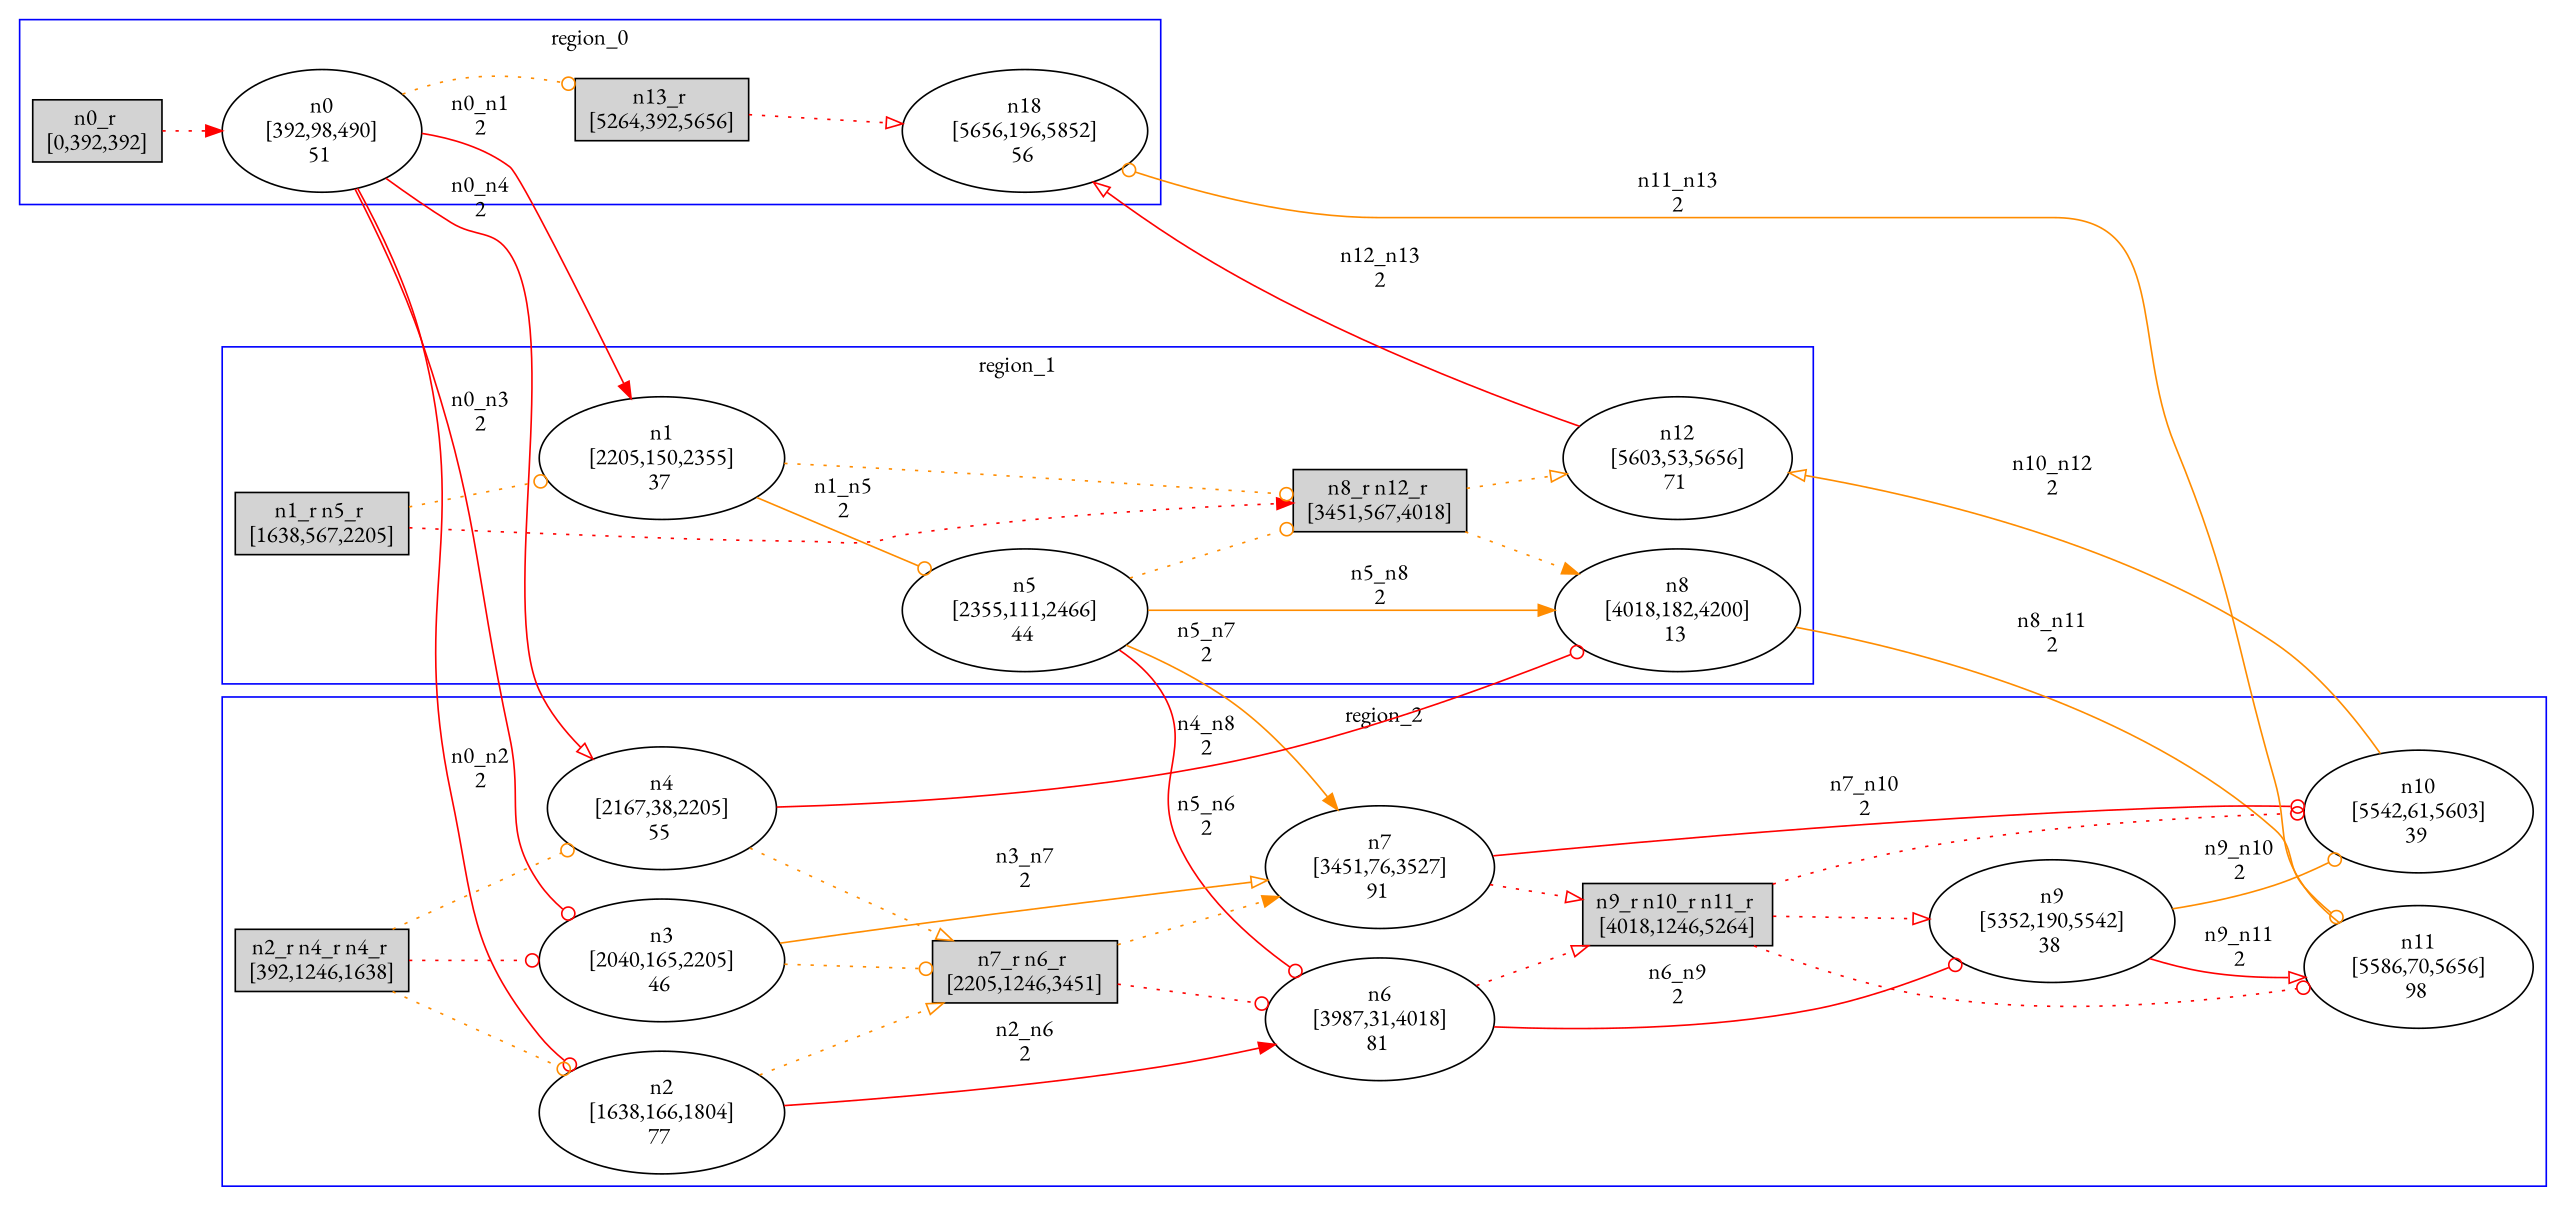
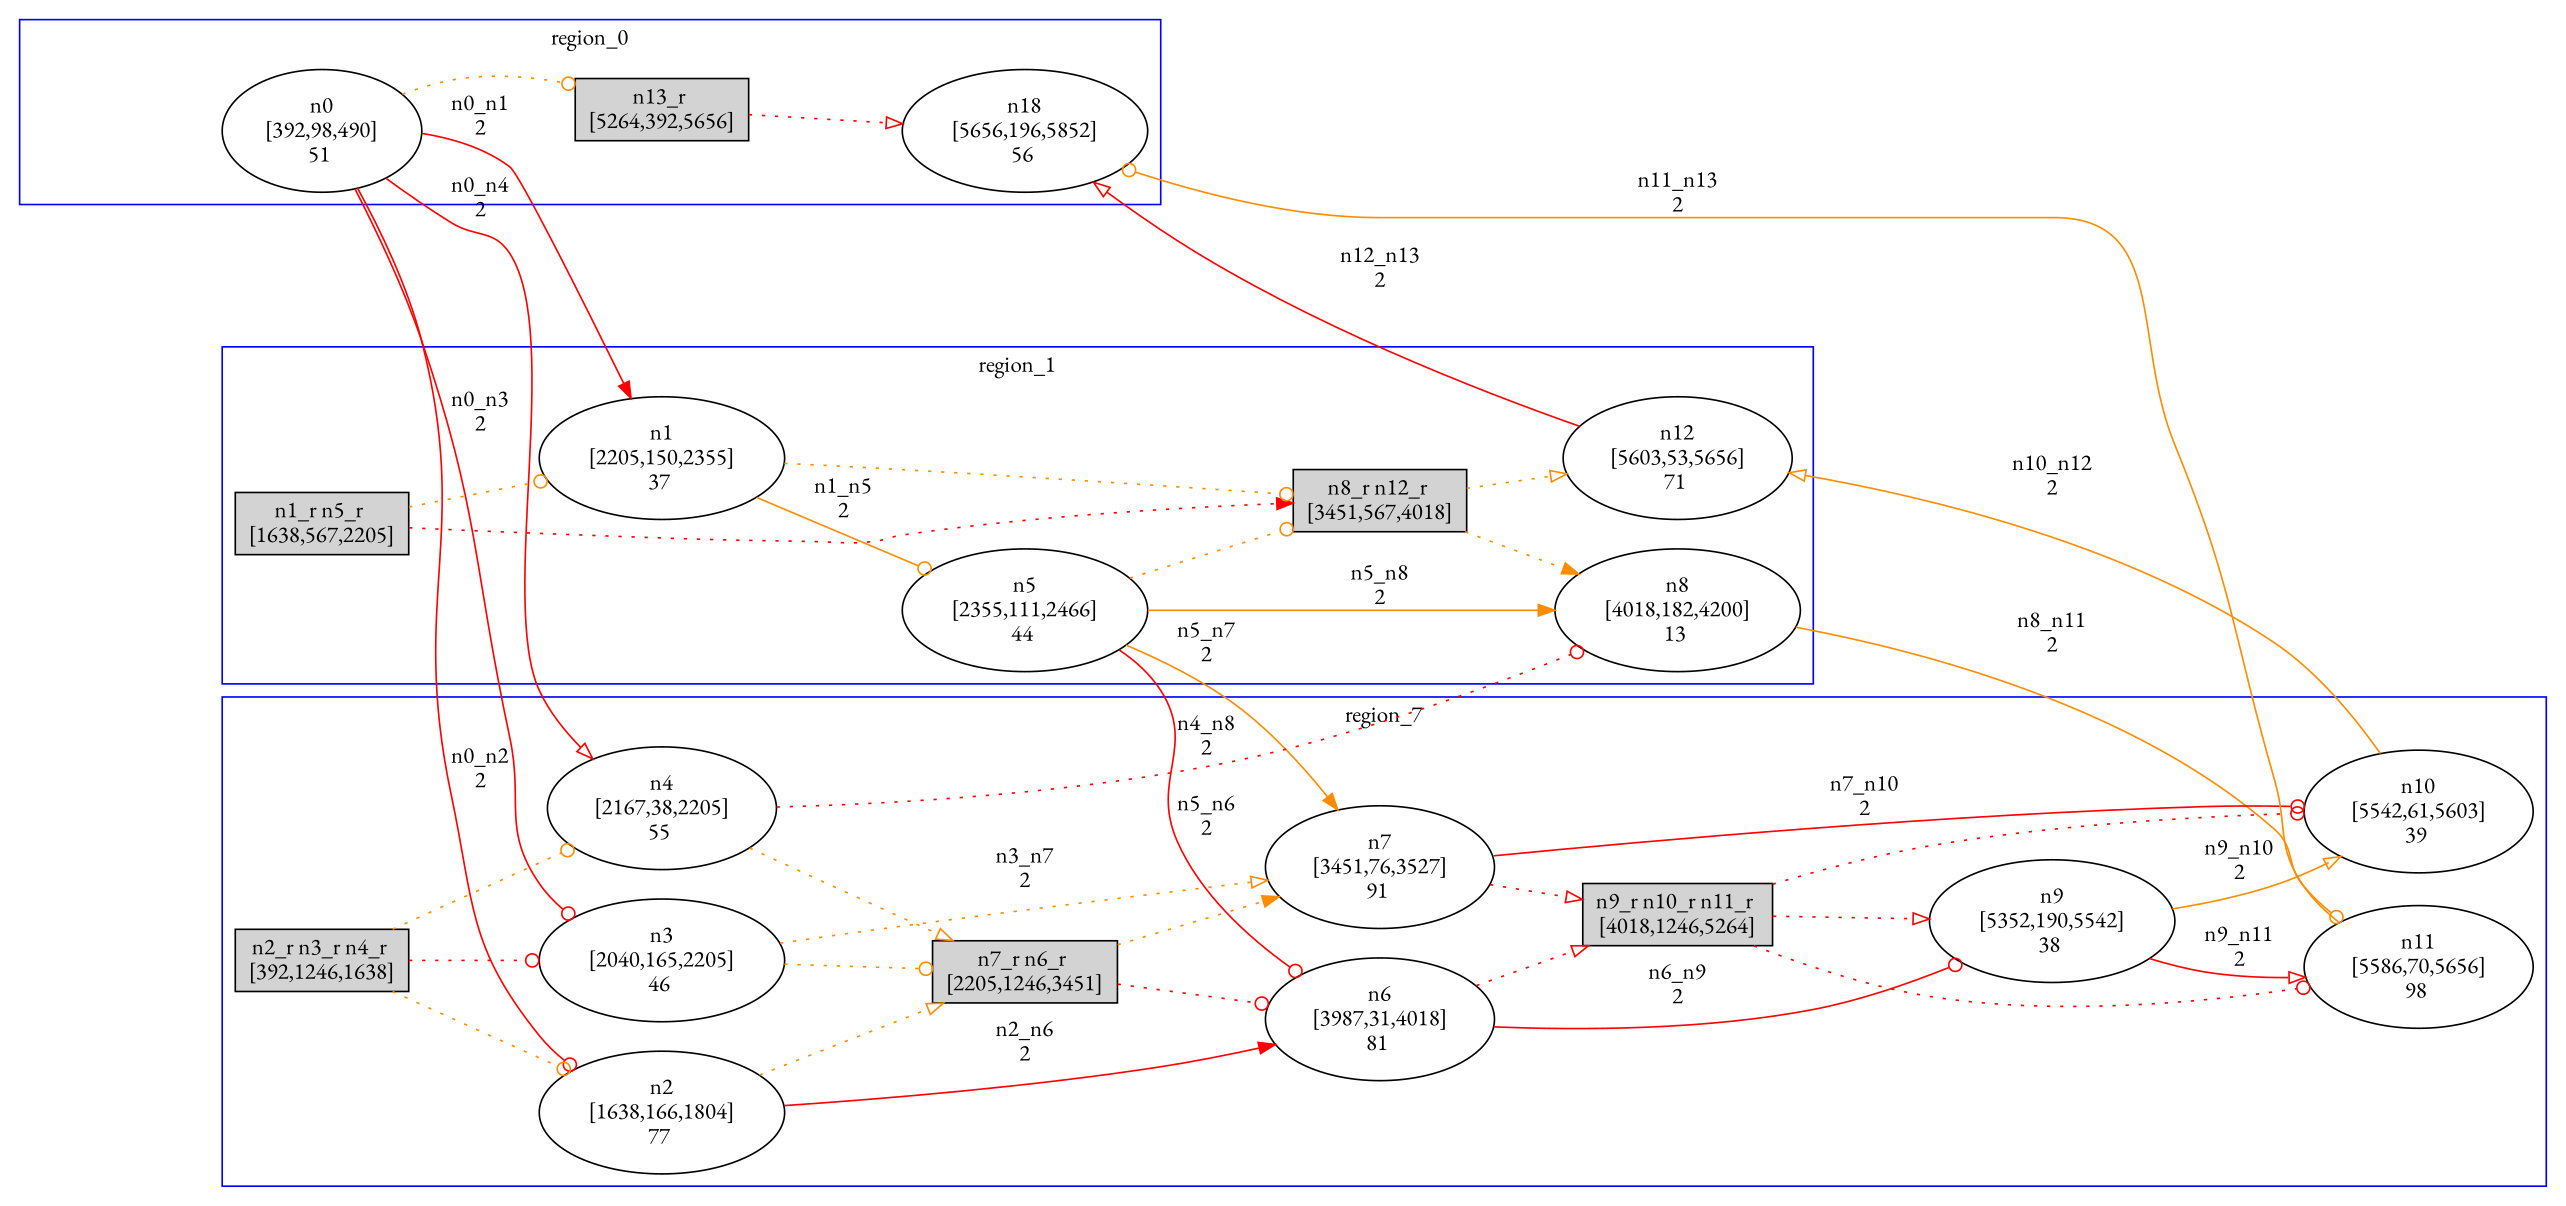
(97, 131) -> none
(1384, 716) -> (1384, 716)
(1181, 771) -> (1181, 771)
(2252, 892) -> (2252, 892)
(1016, 911) -> (1016, 911)
(322, 960) -> (322, 960)
